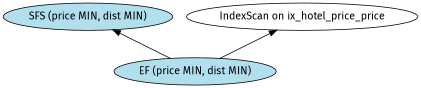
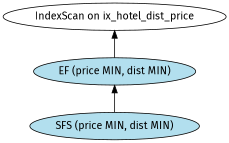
(302, 17) -> (115, 17)
(145, 46) -> (115, 103)
